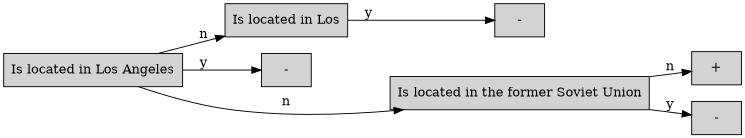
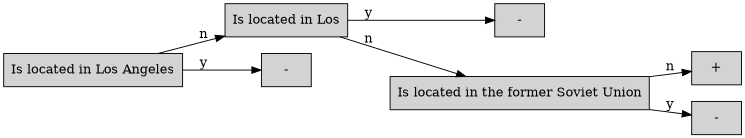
(265, 113) -> (399, 55)
